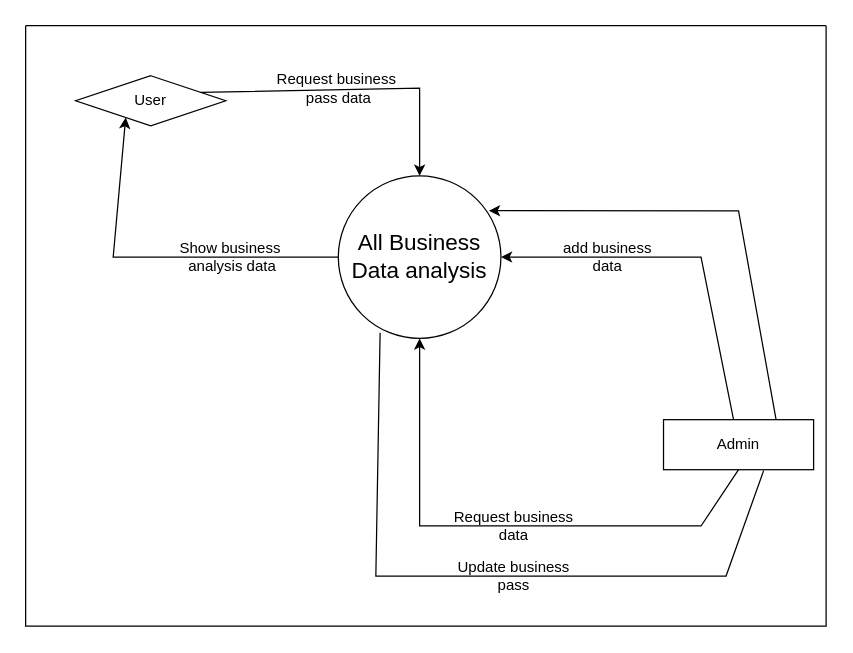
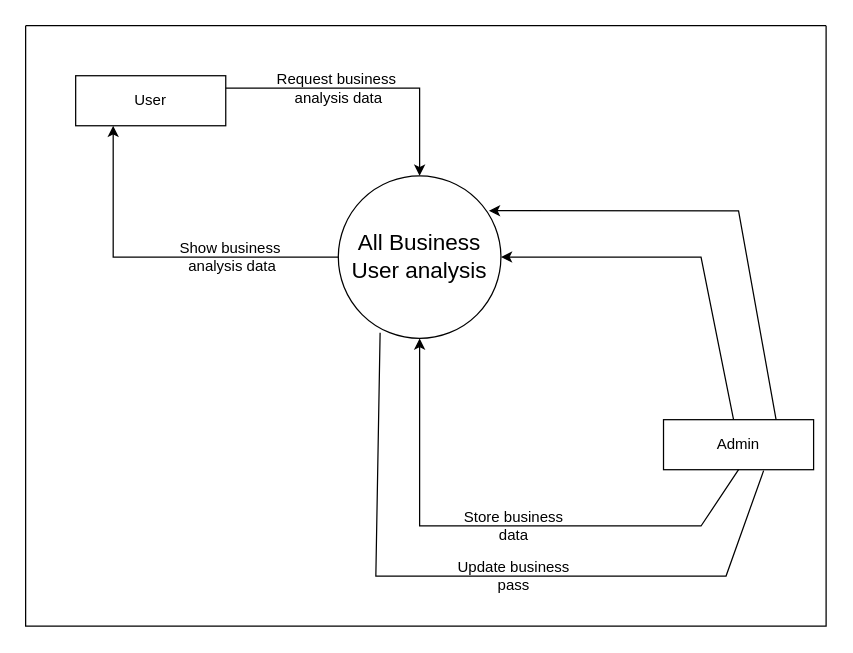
(339, 88) -> (339, 88)
(151, 101) -> (151, 101)
(419, 257) -> (419, 257)
(607, 257) -> none
(514, 526) -> (514, 526)
